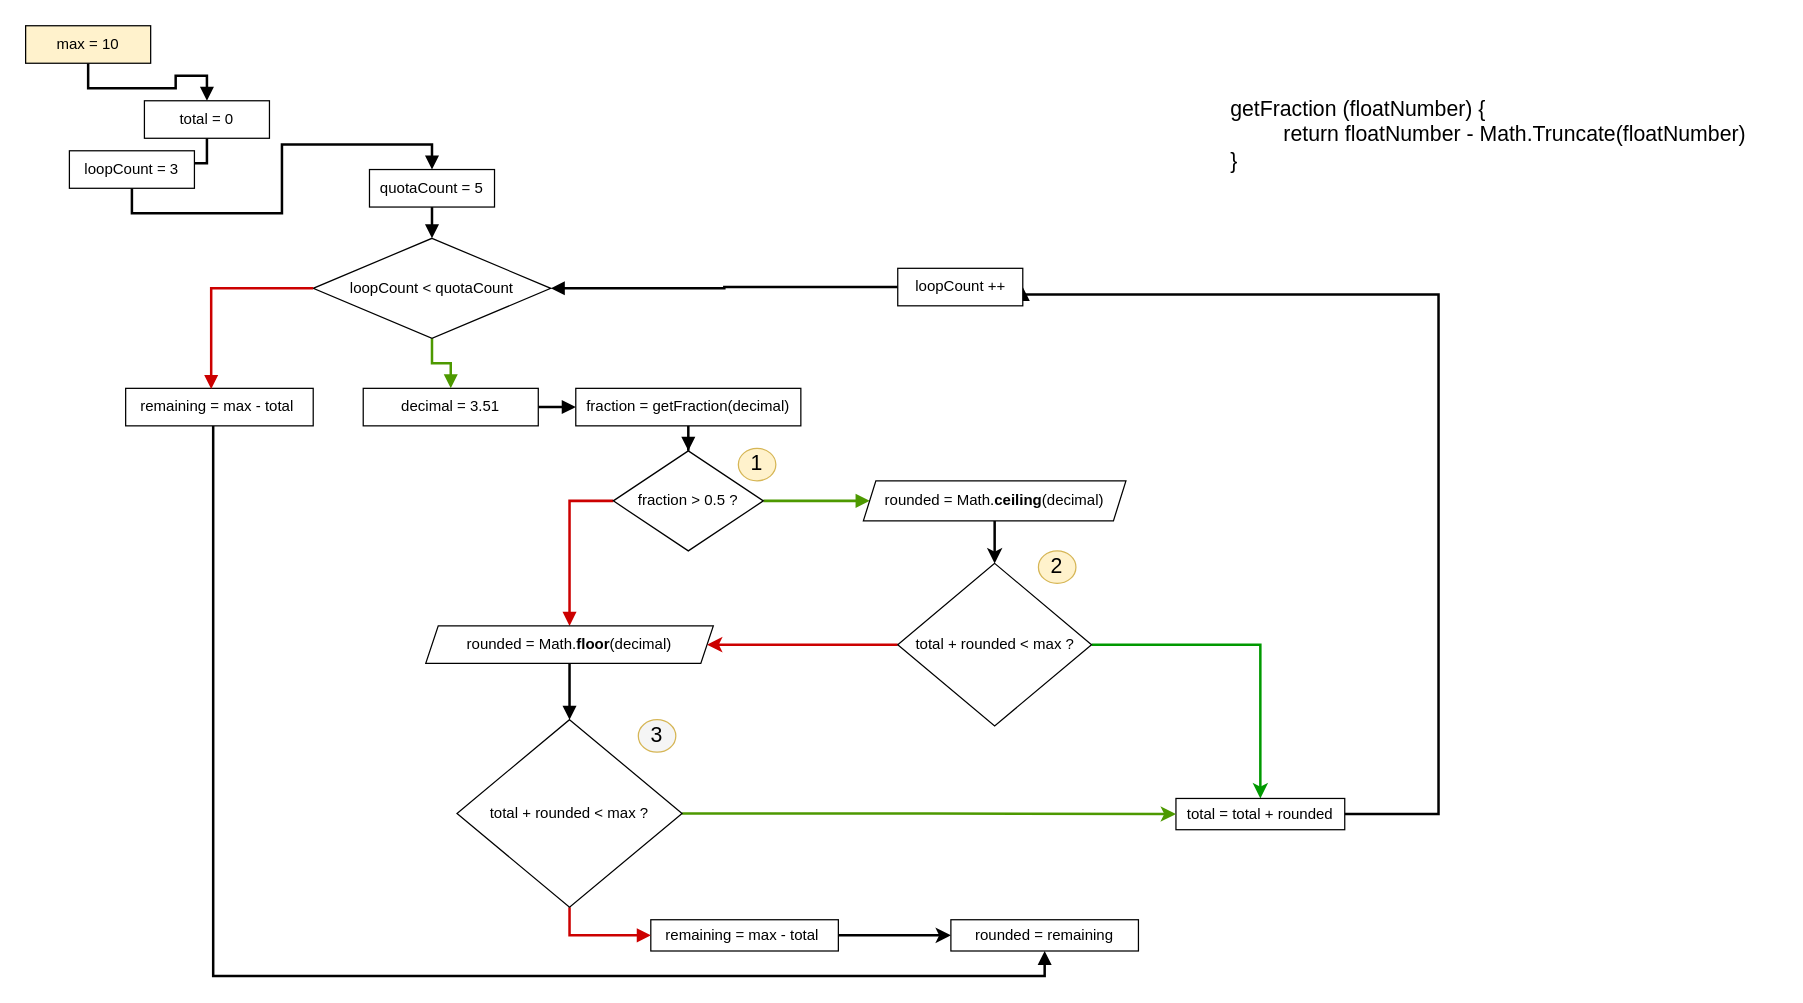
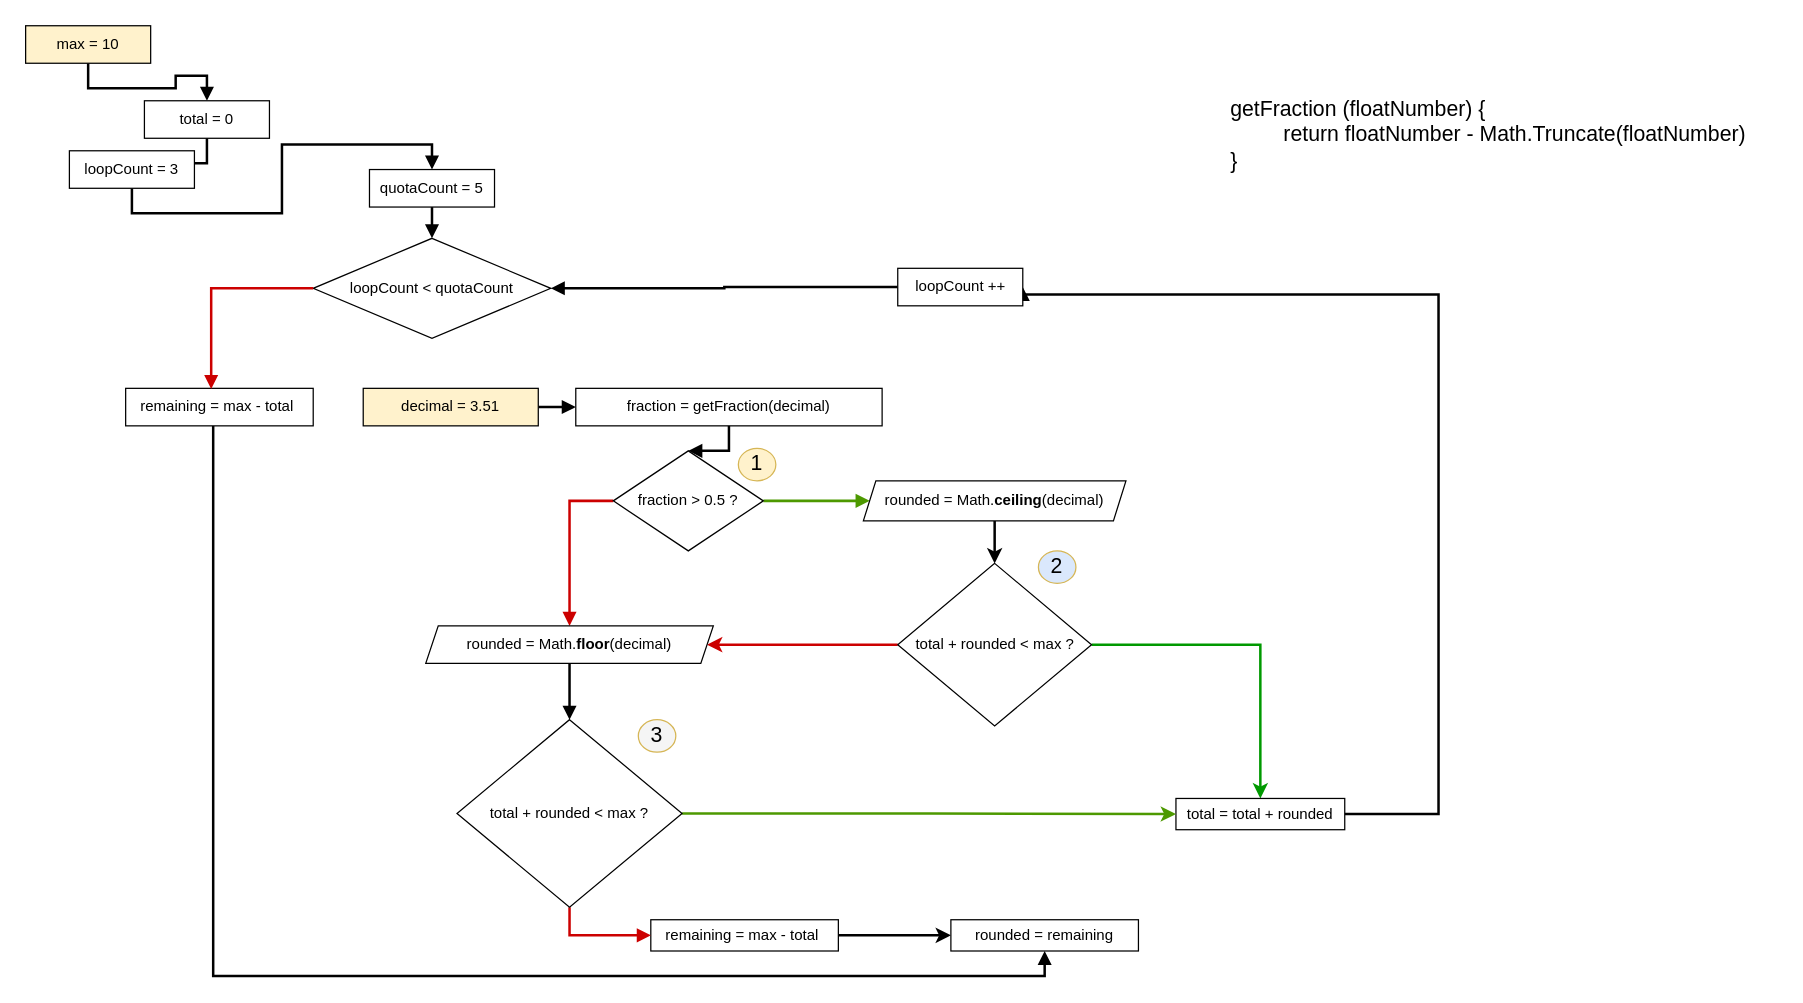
(434, 363) -> none
(451, 407) -> (451, 407)
(688, 407) -> (729, 407)
(1057, 567) -> (1057, 567)
